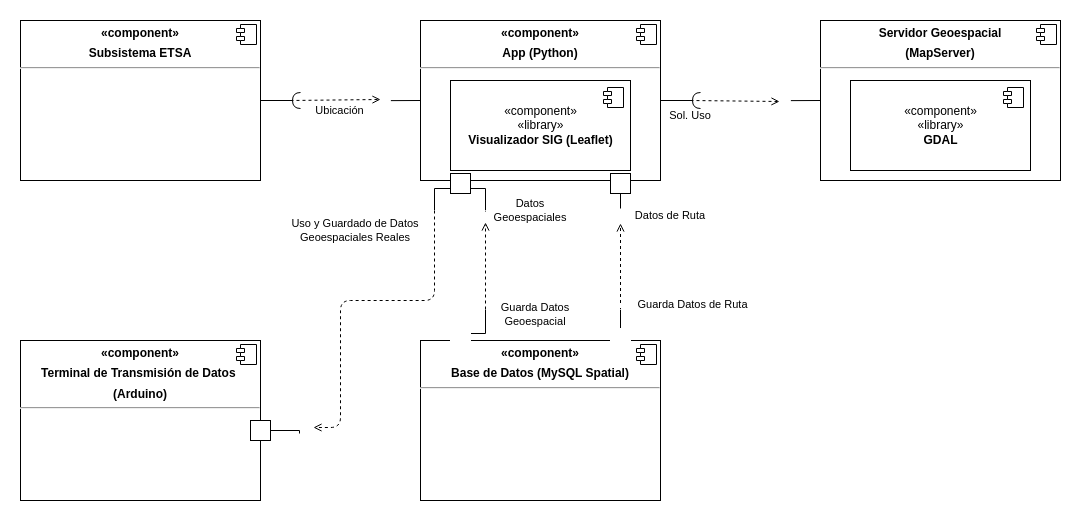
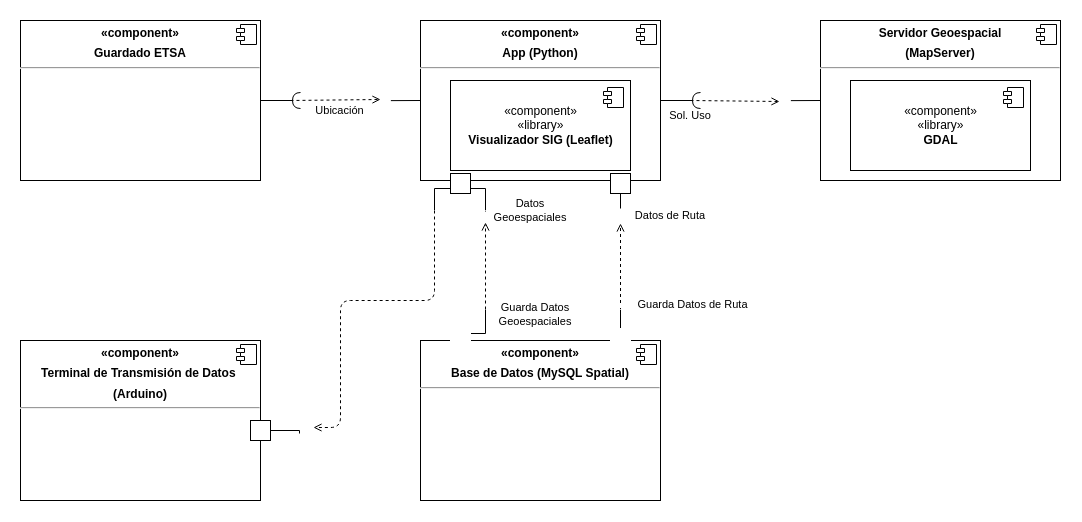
(68, 21) -> (63, 21)
(356, 231) -> none
(536, 315) -> (536, 315)
